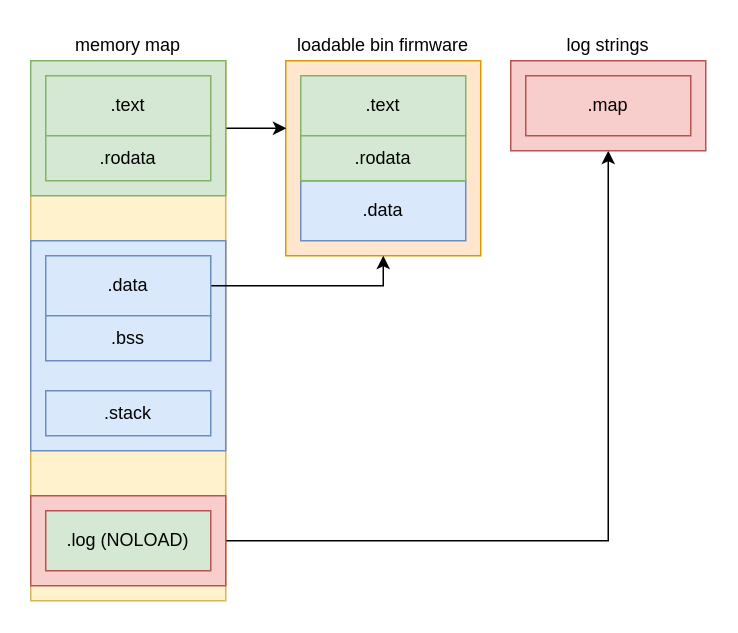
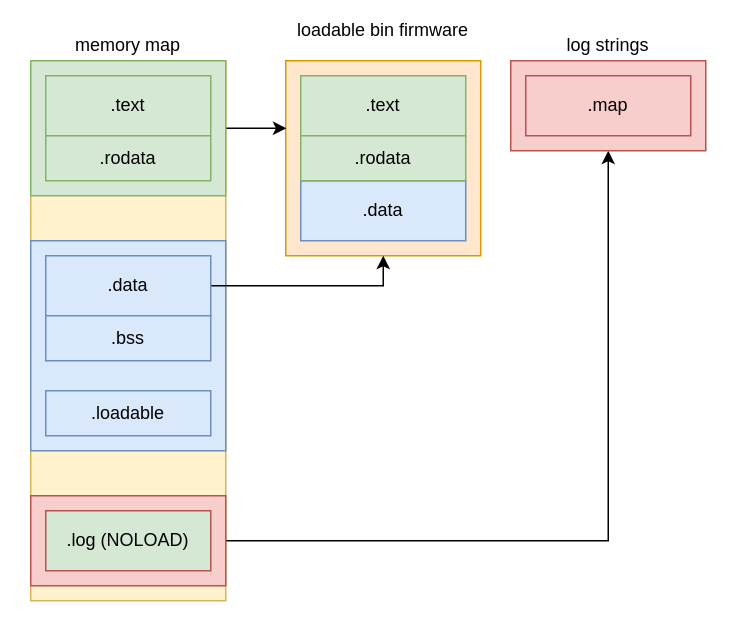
(383, 46) -> (383, 31)
(128, 413) -> (128, 413)
